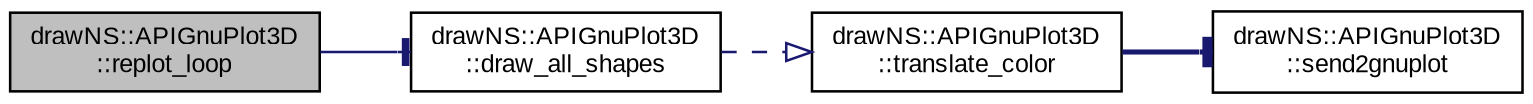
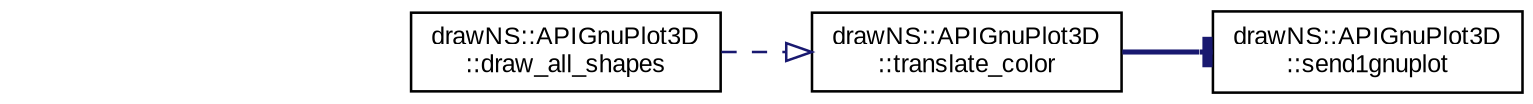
(165, 52) -> none
(1368, 52) -> (1368, 52)
